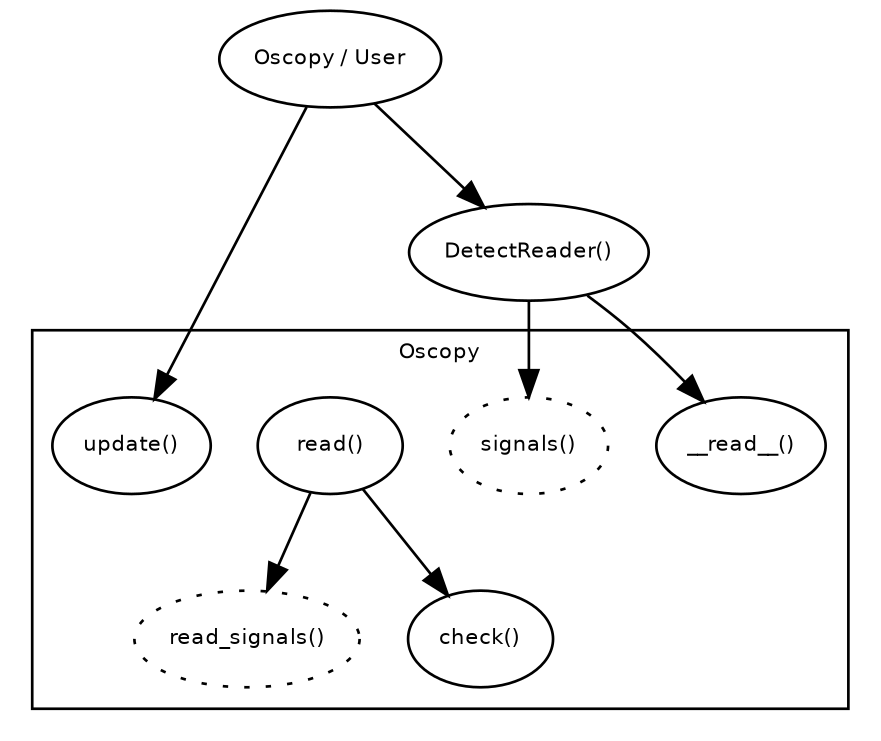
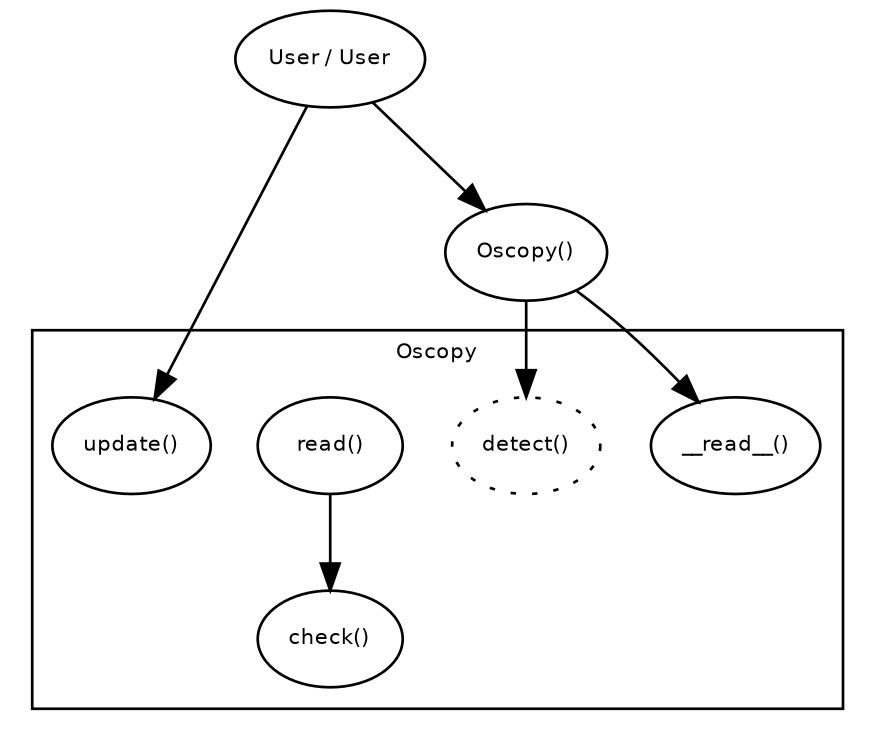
(330, 59) -> (330, 59)
(529, 252) -> (526, 252)
(529, 446) -> (526, 446)
(247, 639) -> none
